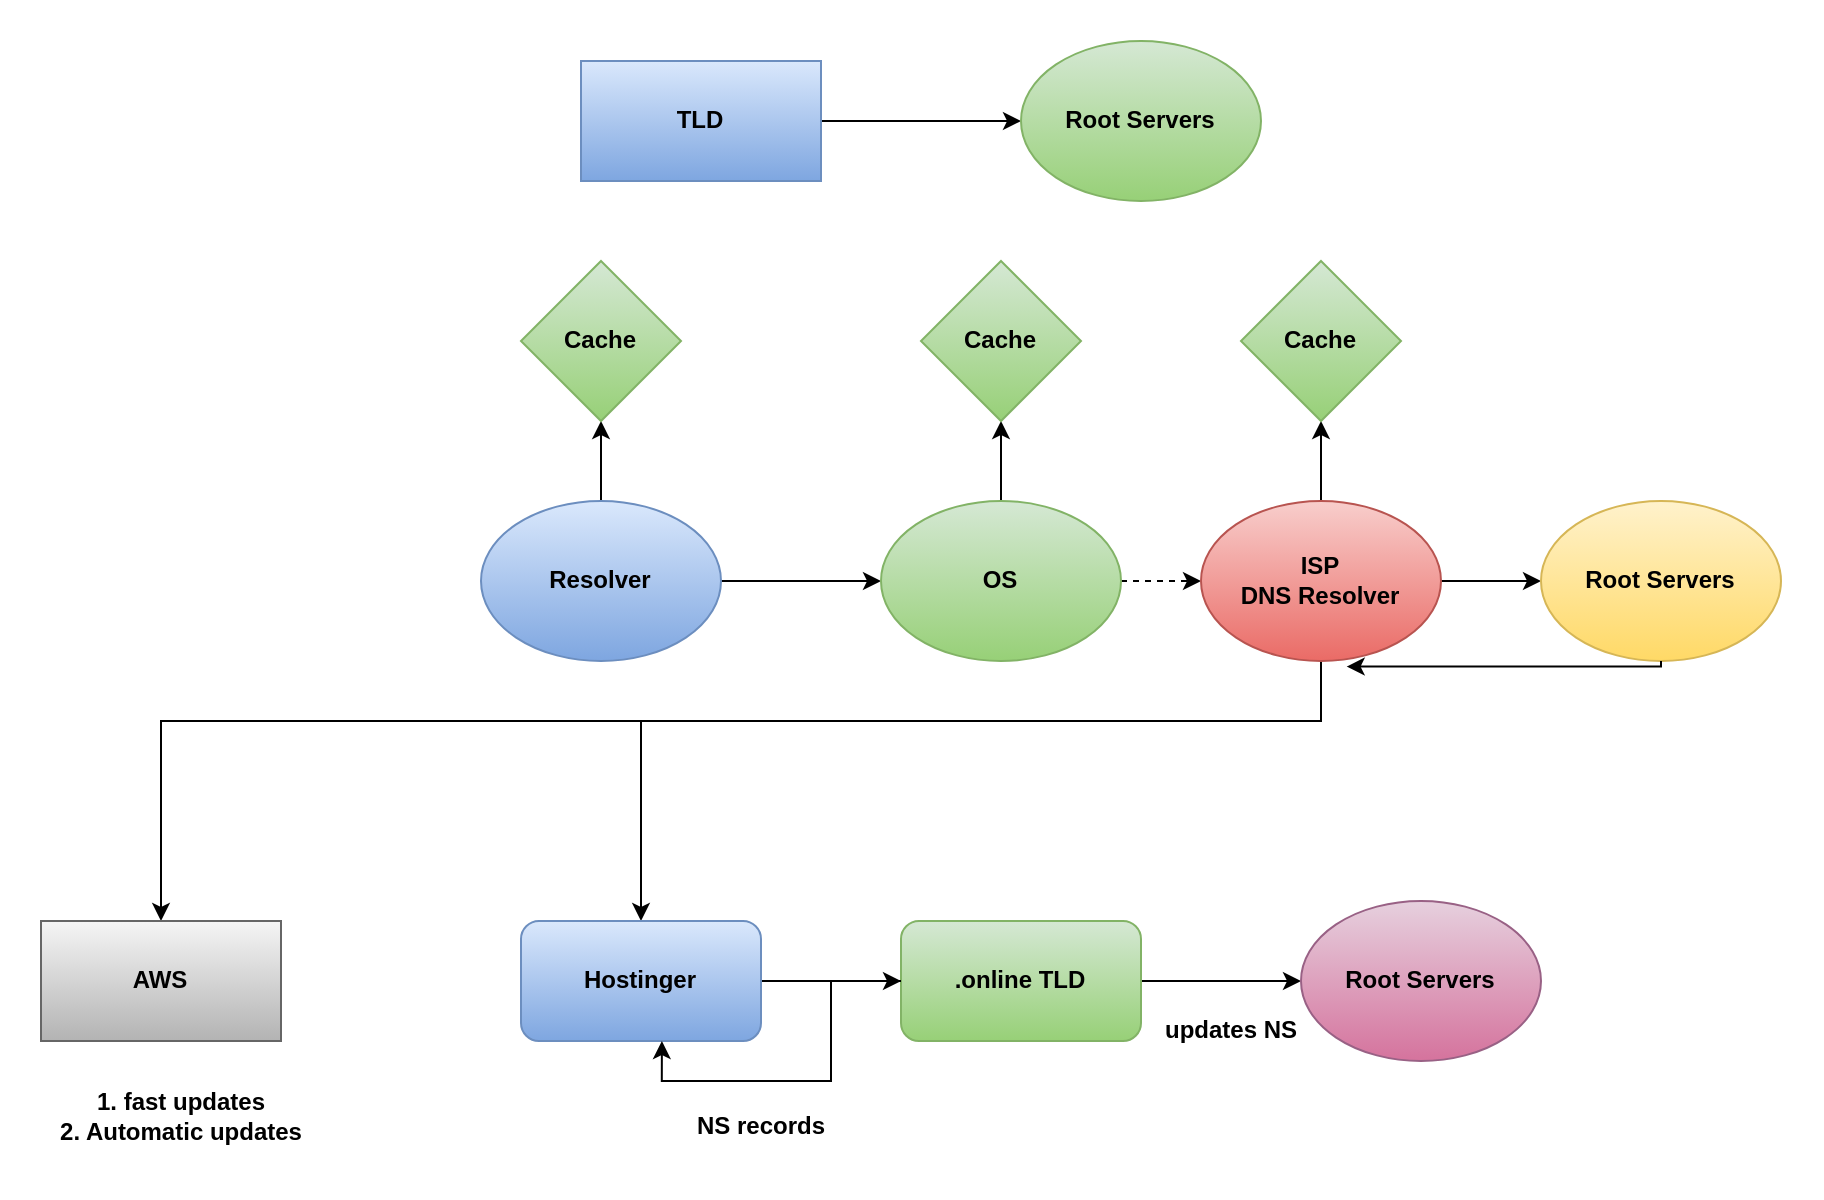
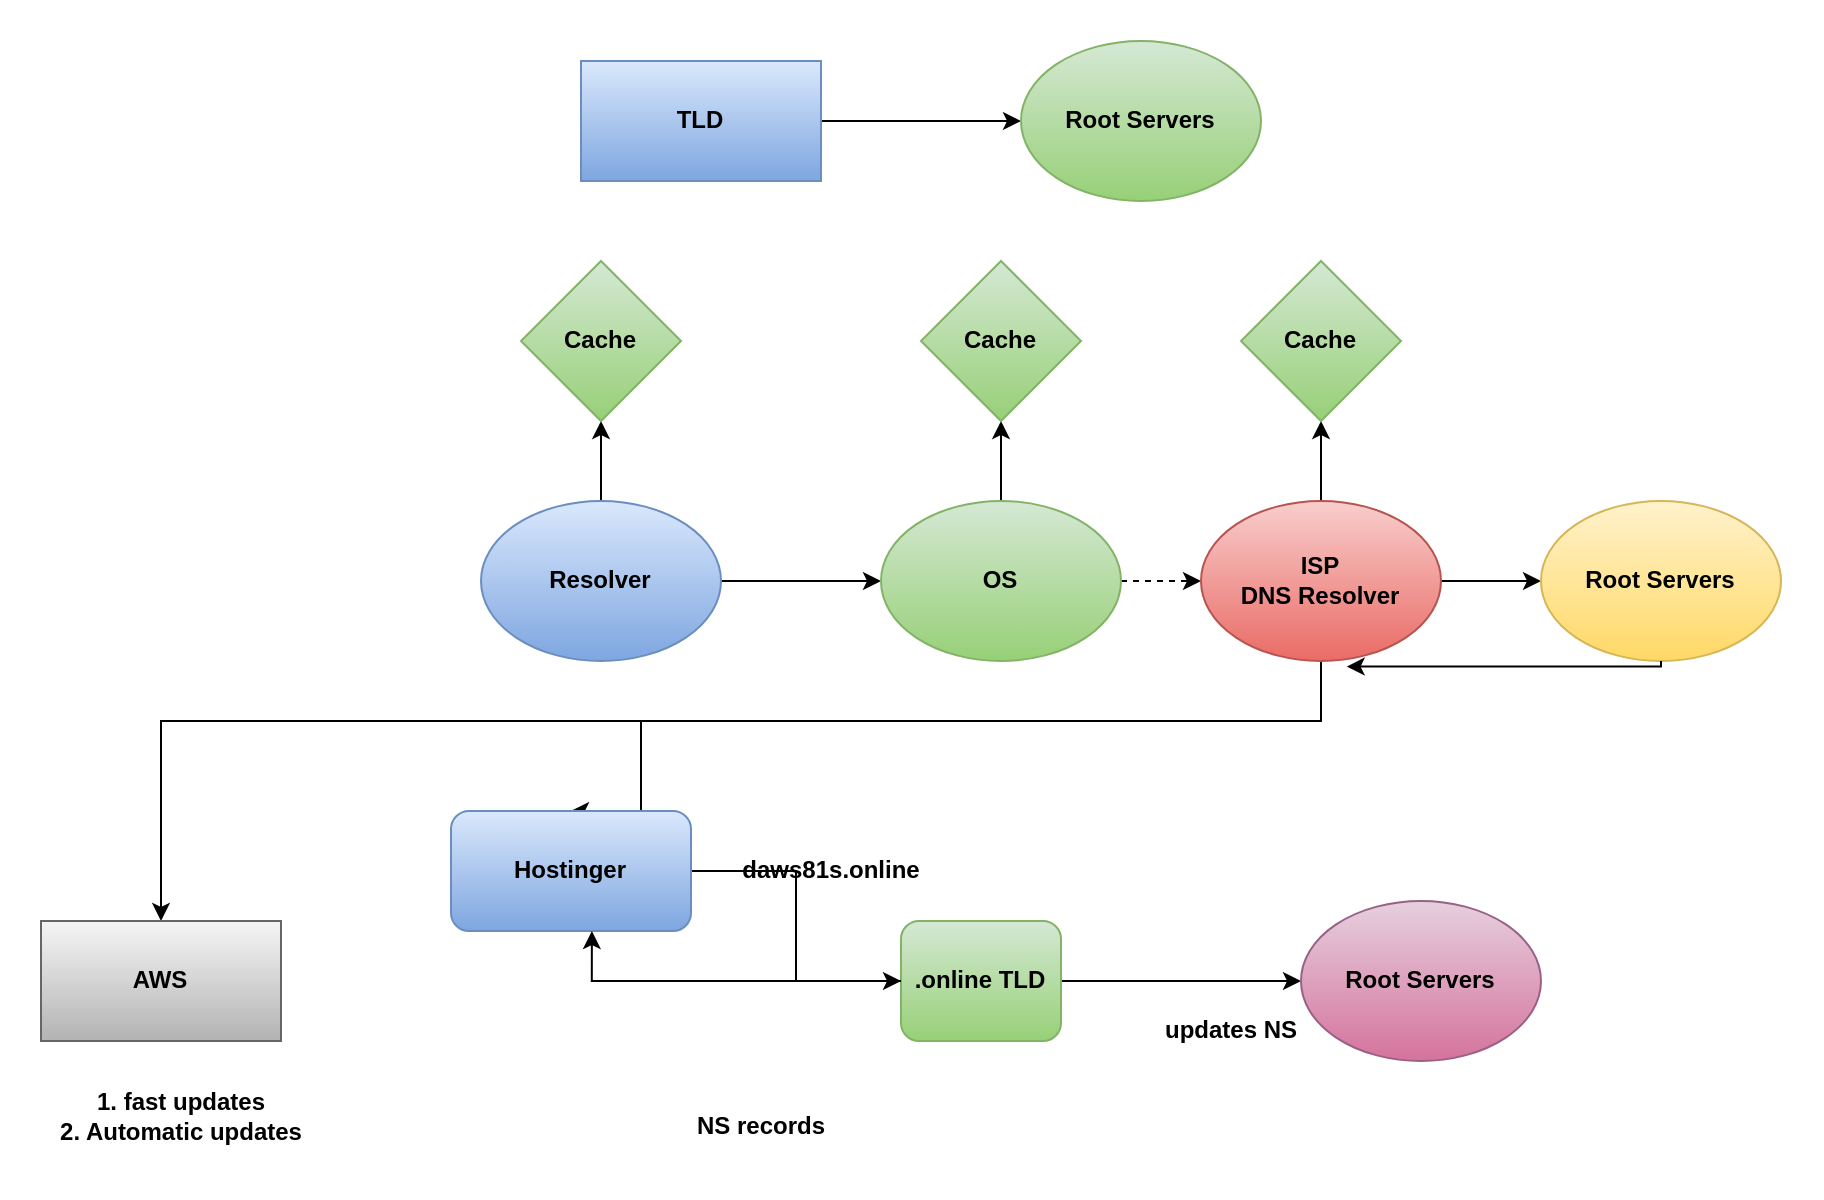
none -> (831, 871)
(641, 981) -> (571, 871)
(1021, 981) -> (981, 981)
